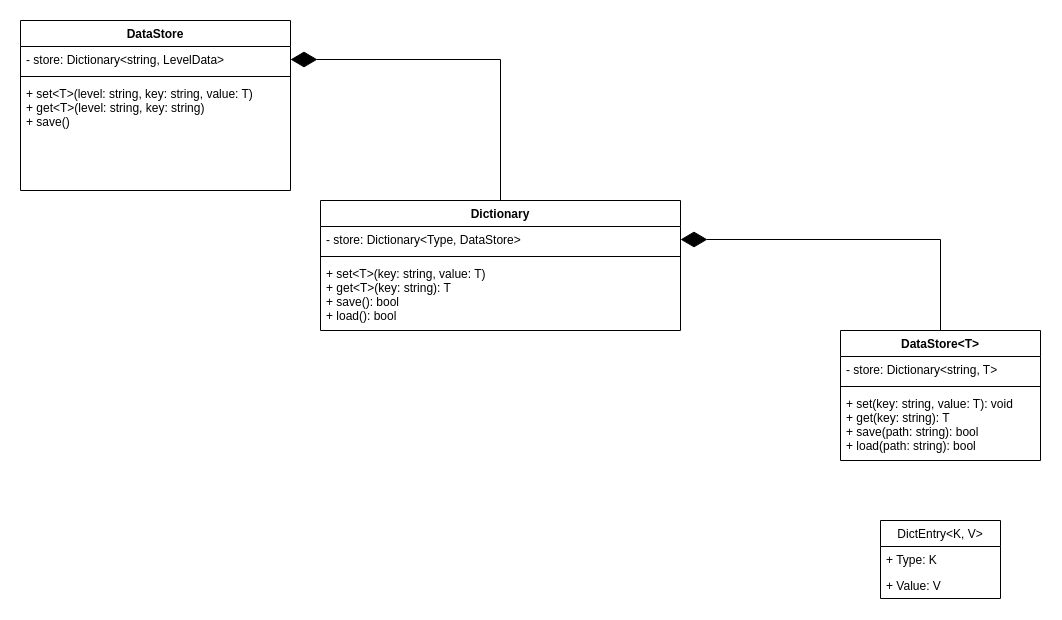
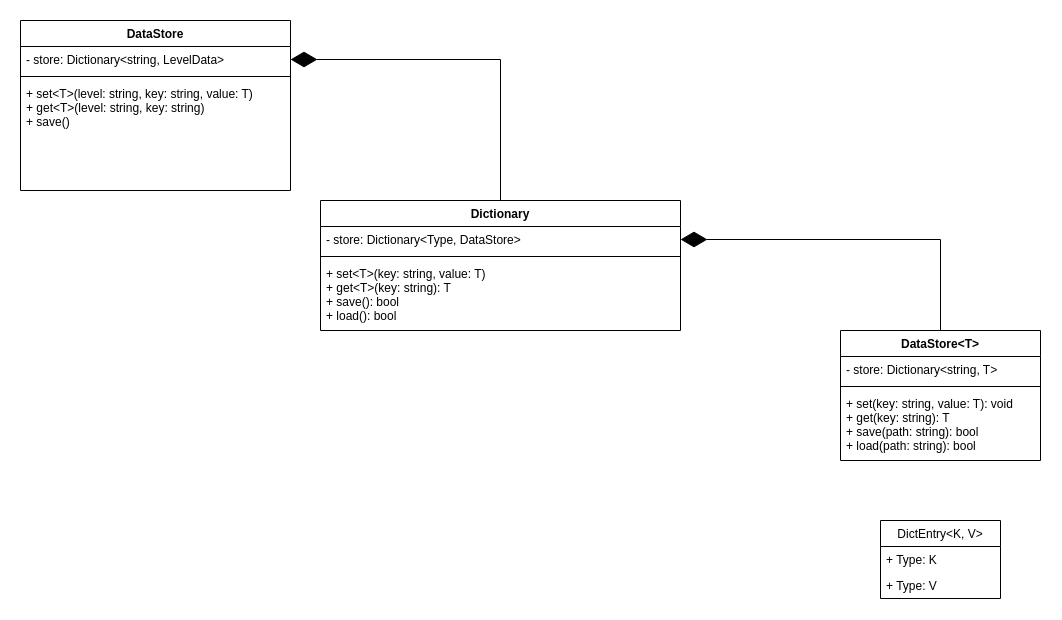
(913, 586) -> (912, 586)
